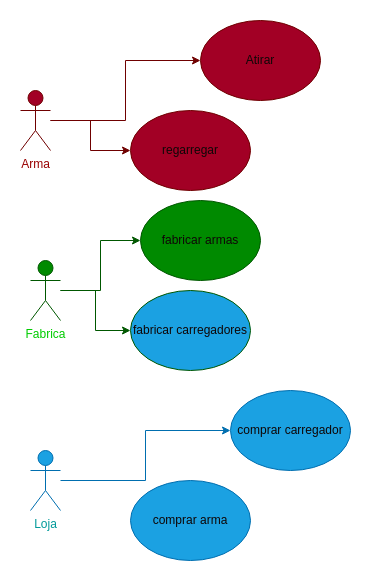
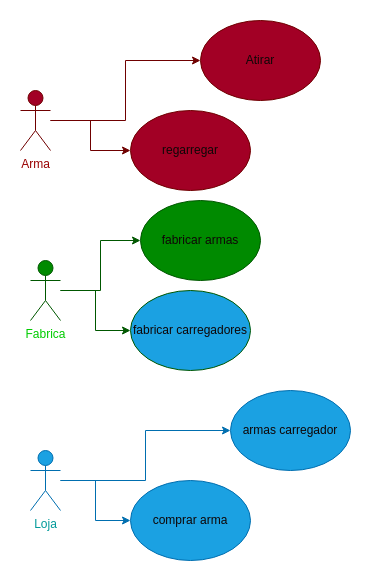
(291, 431) -> (291, 431)
none -> (96, 515)
